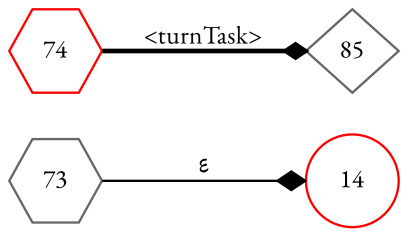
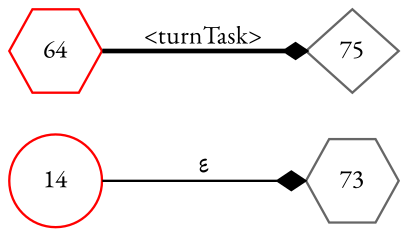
(56, 51) -> (56, 51)
(352, 51) -> (352, 51)
(190, 181) -> (190, 181)
